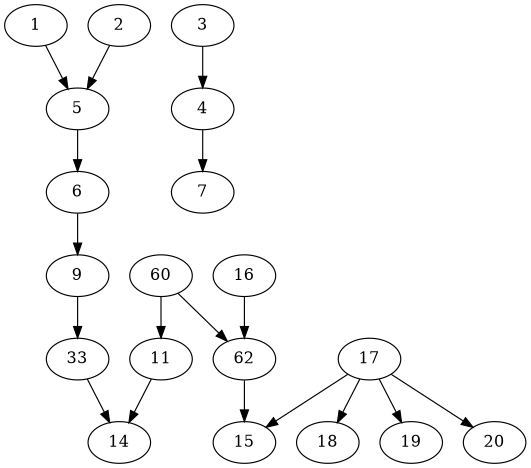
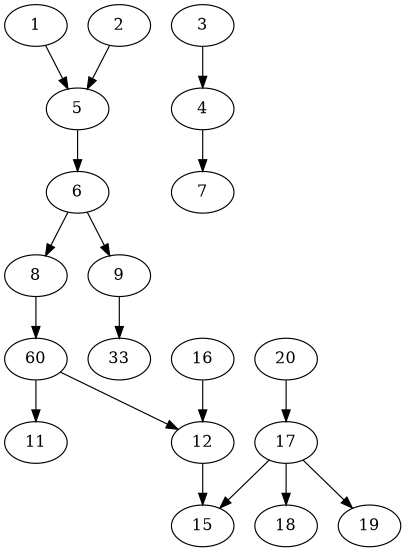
none -> (36, 276)
(244, 359) -> (203, 442)
(427, 398) -> (286, 395)
(119, 442) -> none
